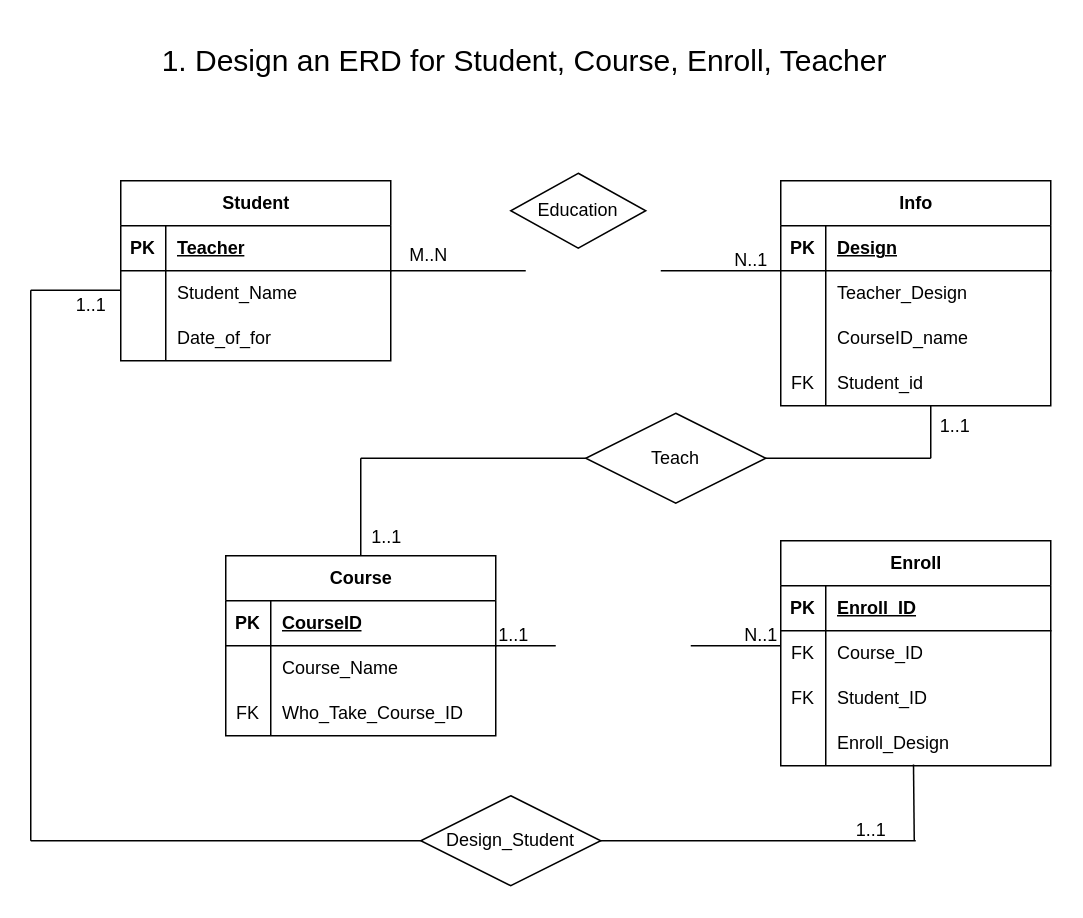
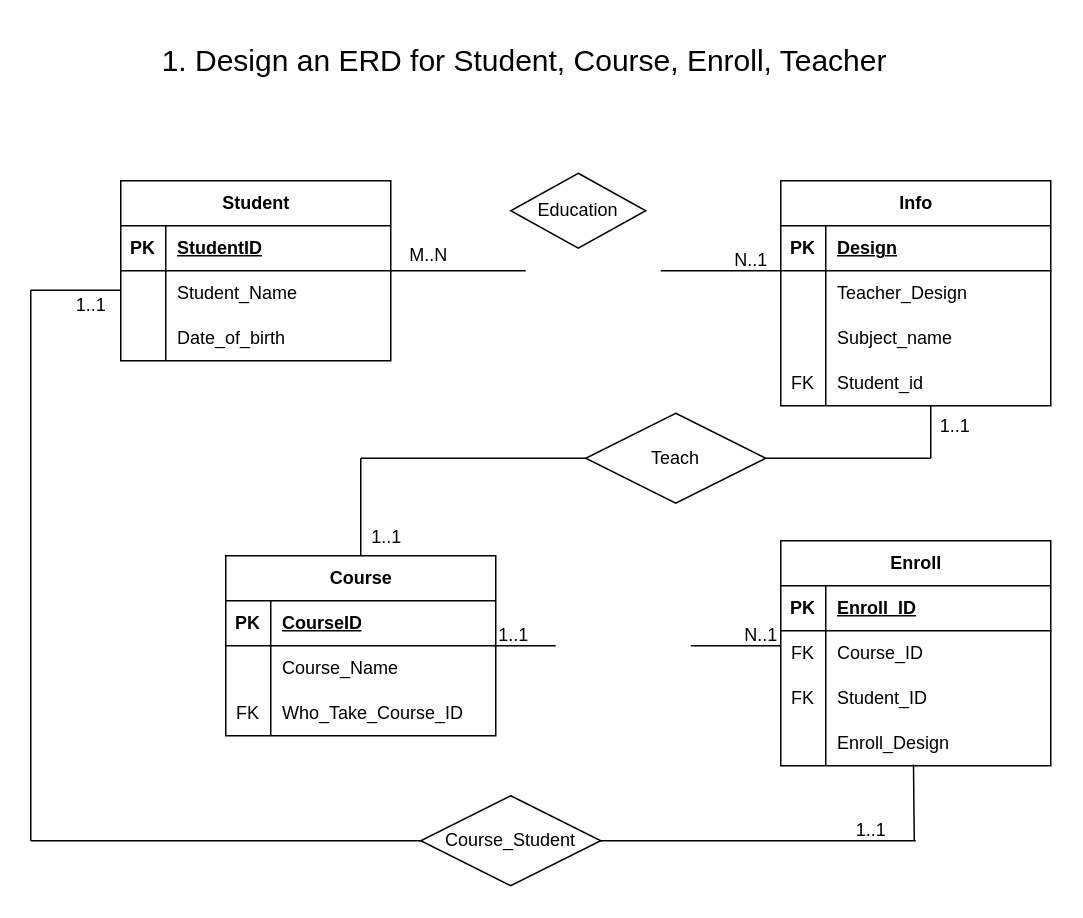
(213, 248) -> (223, 248)
(233, 338) -> (241, 338)
(903, 338) -> (898, 338)
(511, 841) -> (511, 841)
